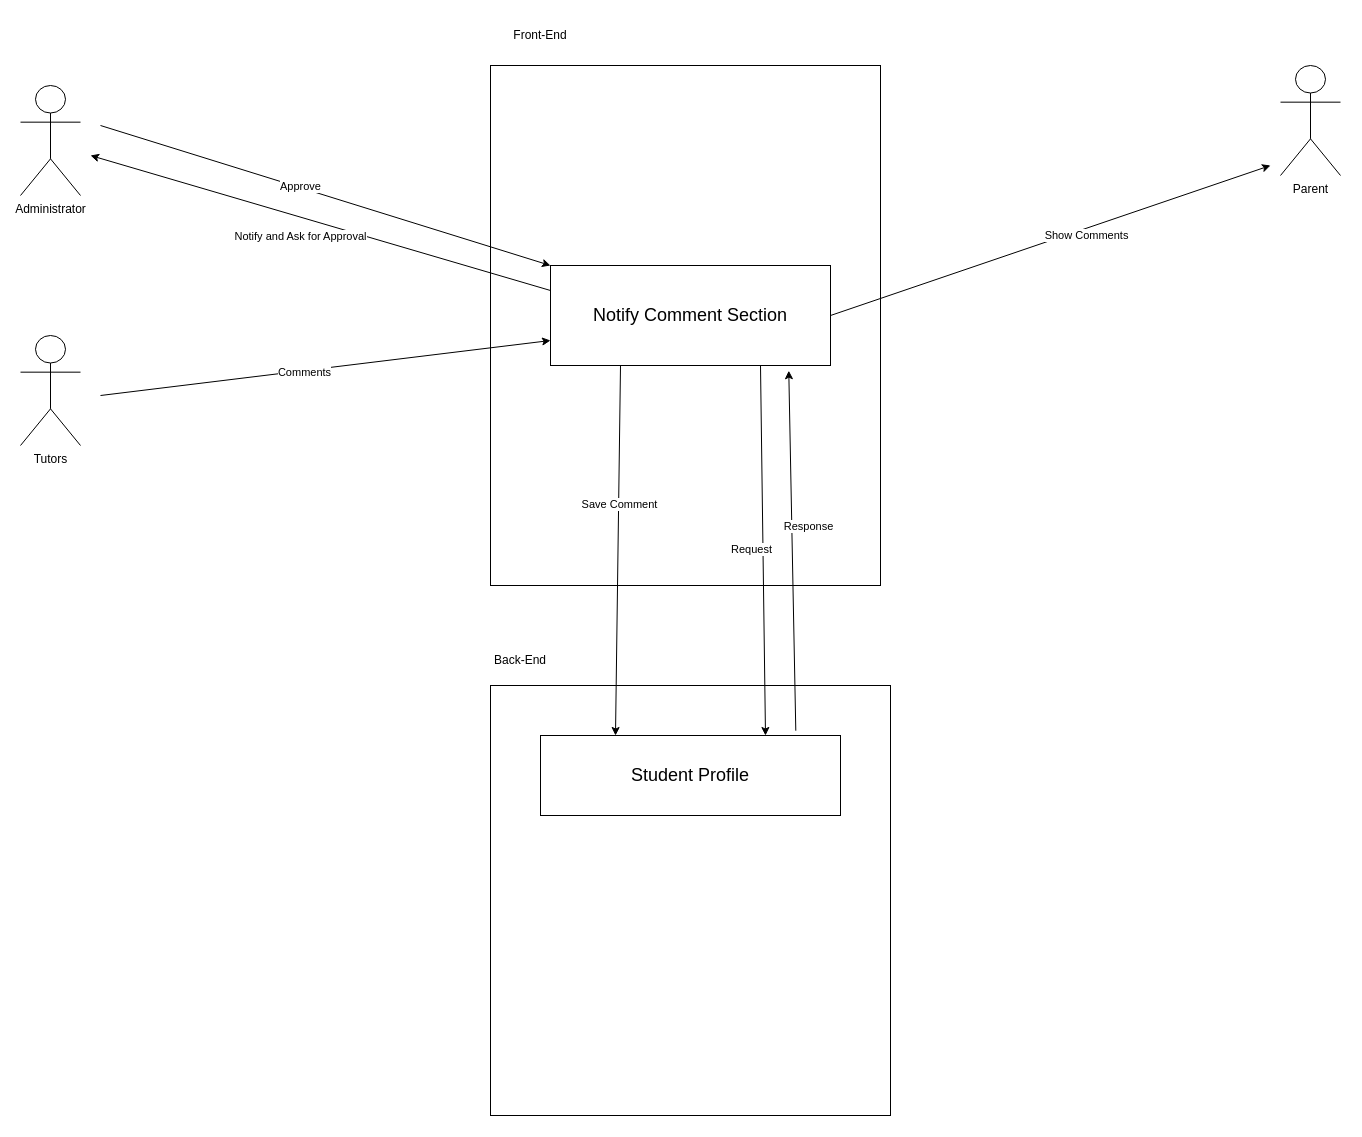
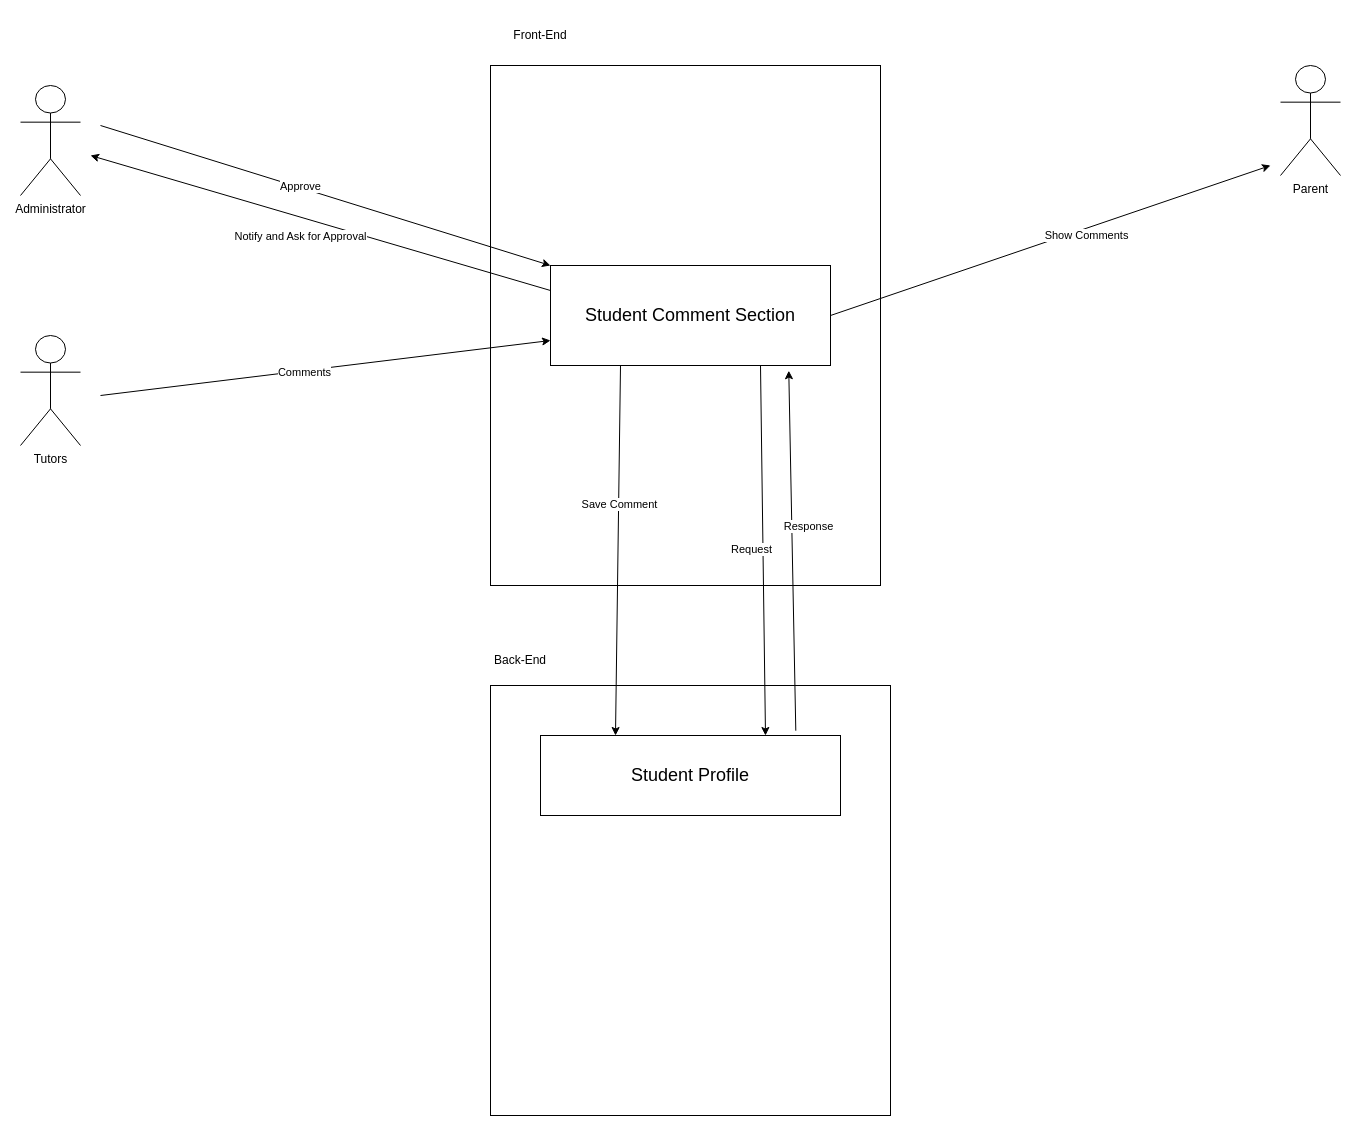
(691, 316) -> (691, 316)
